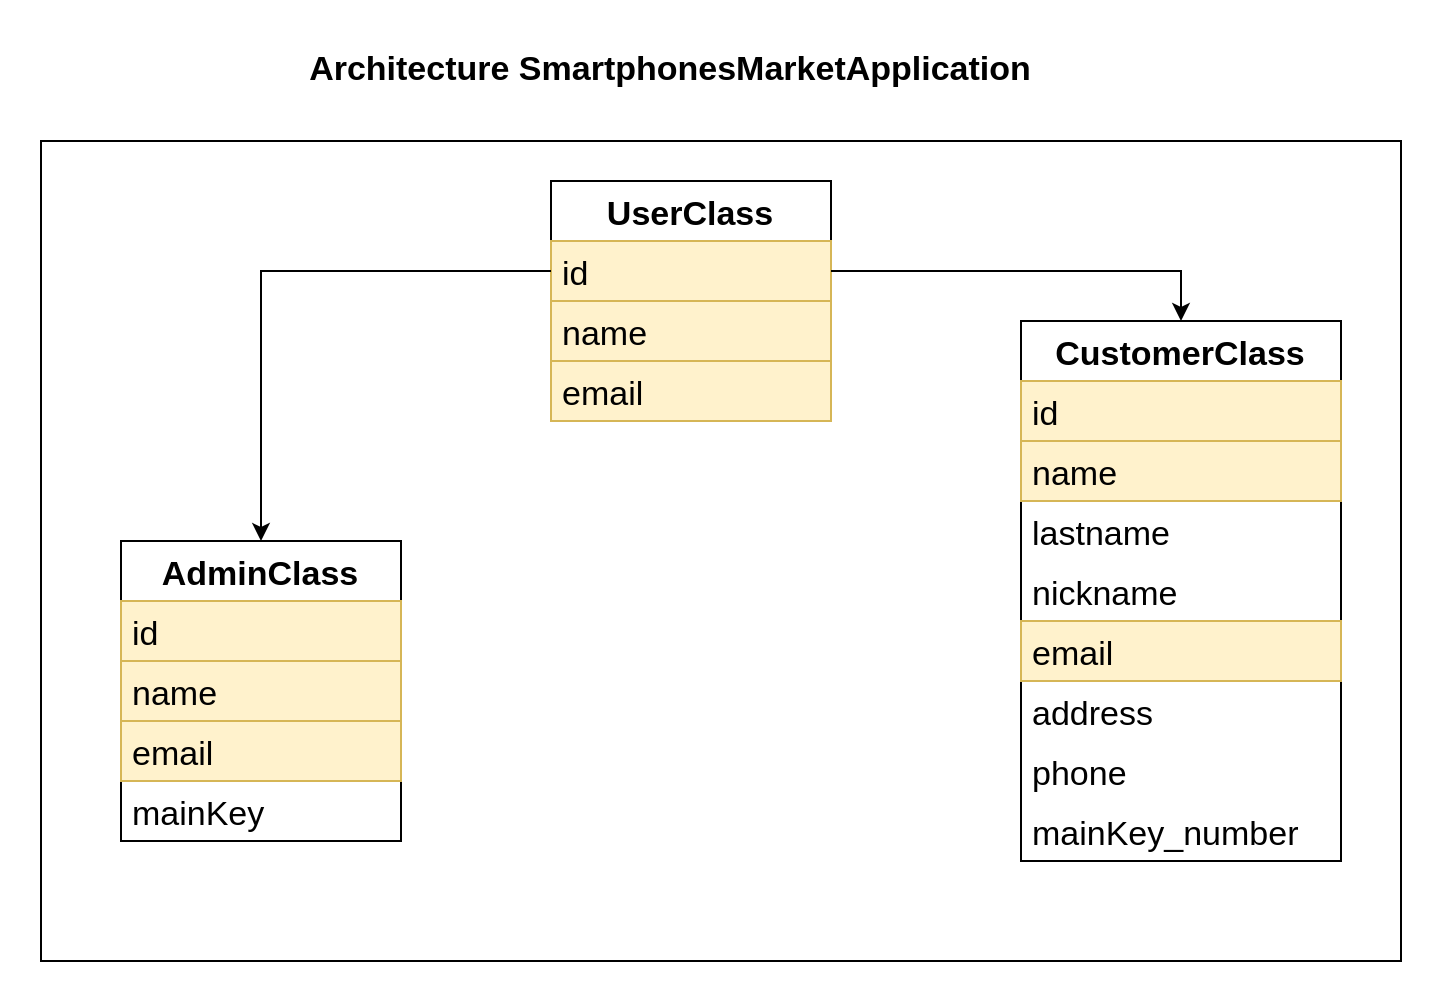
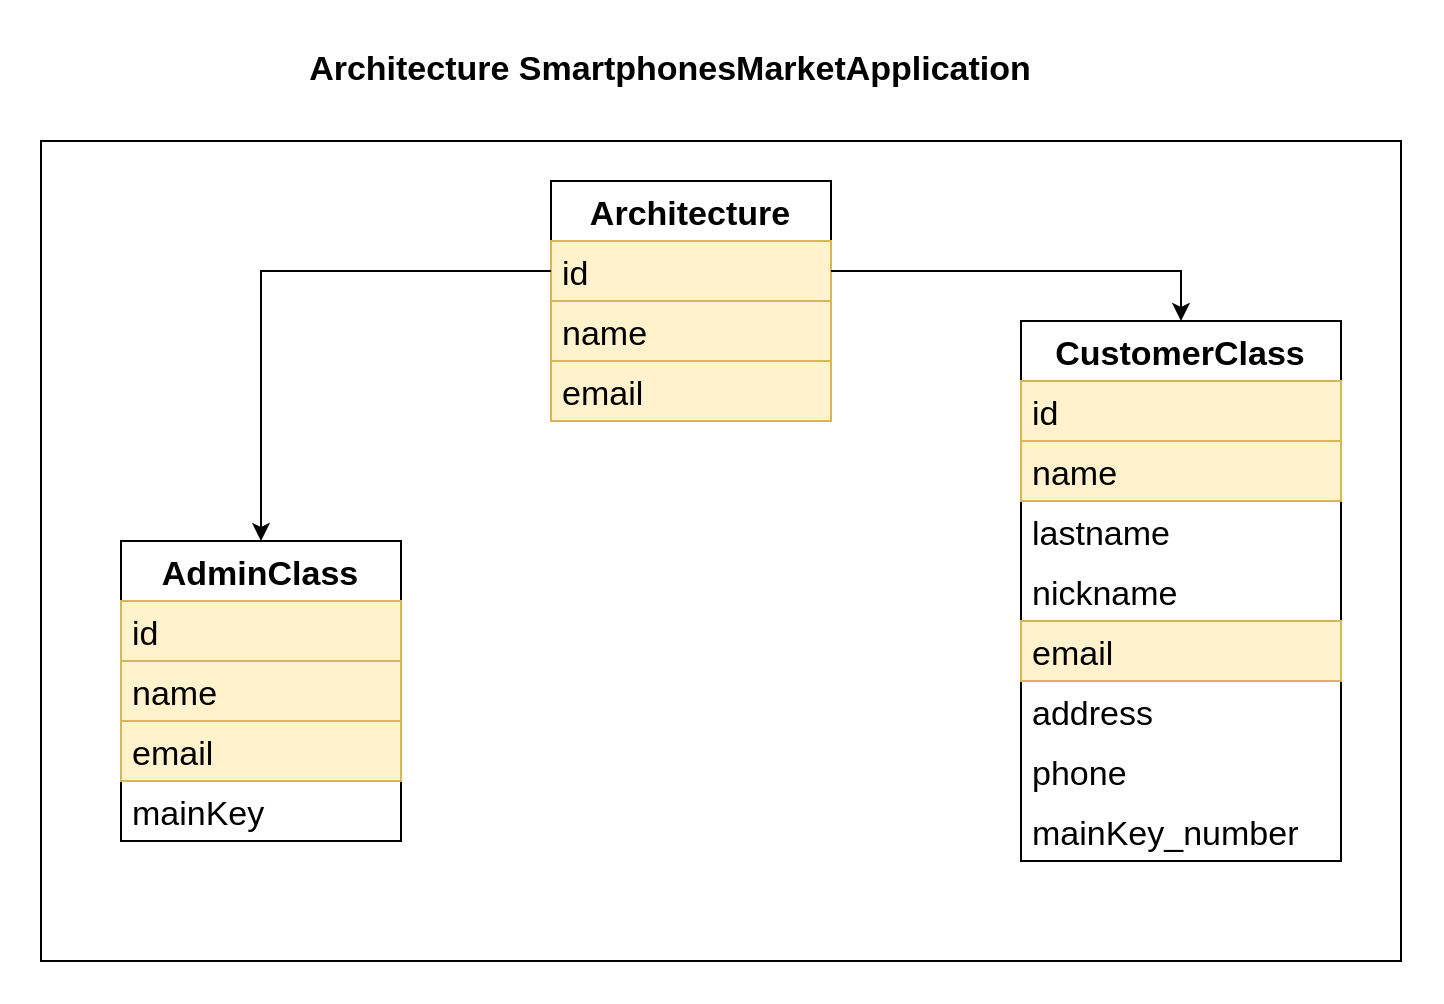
(690, 214) -> (690, 214)
